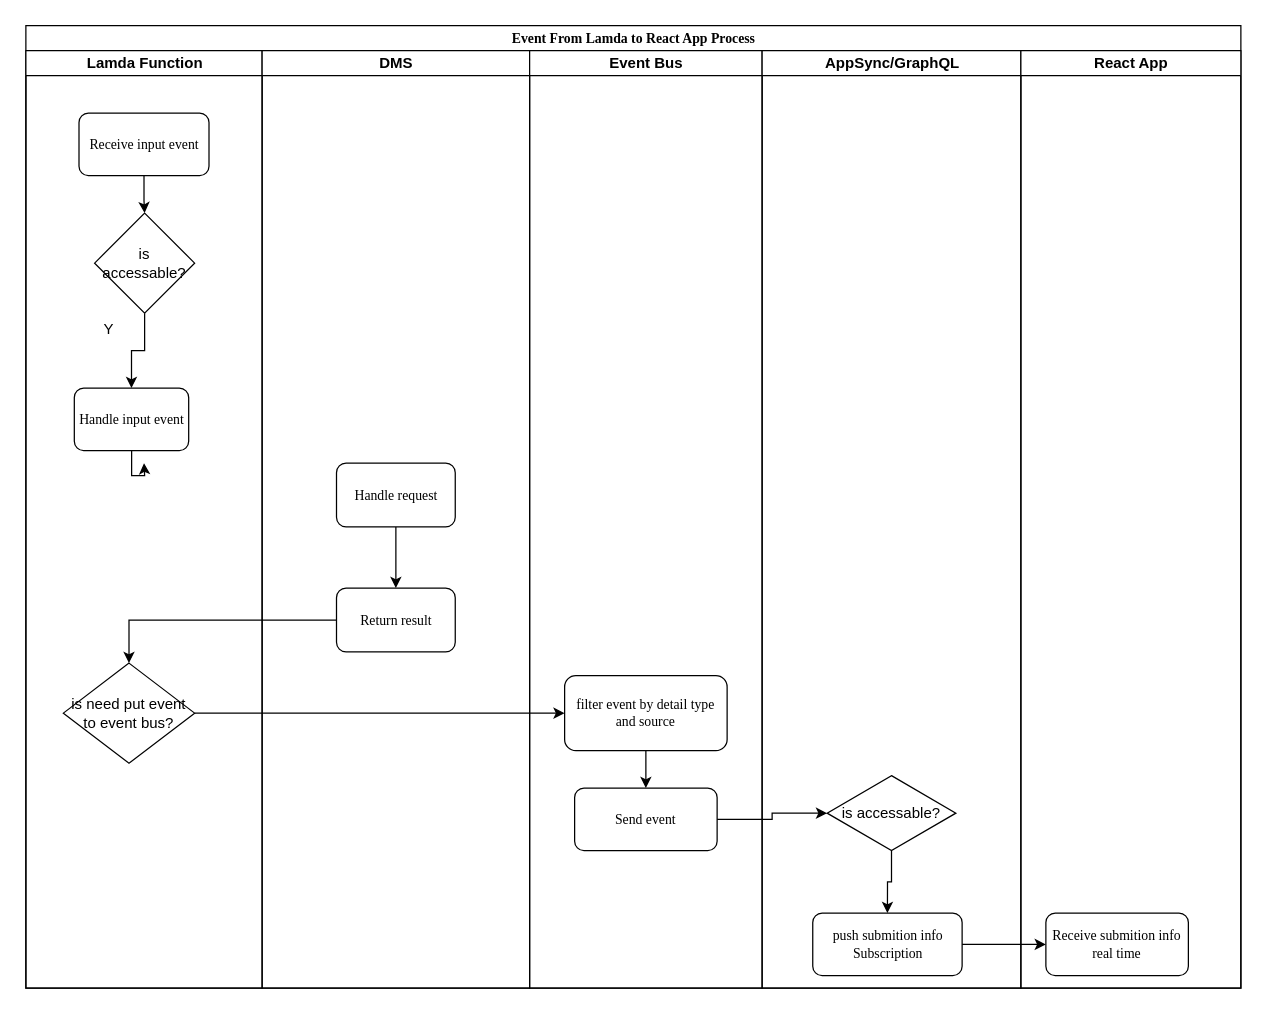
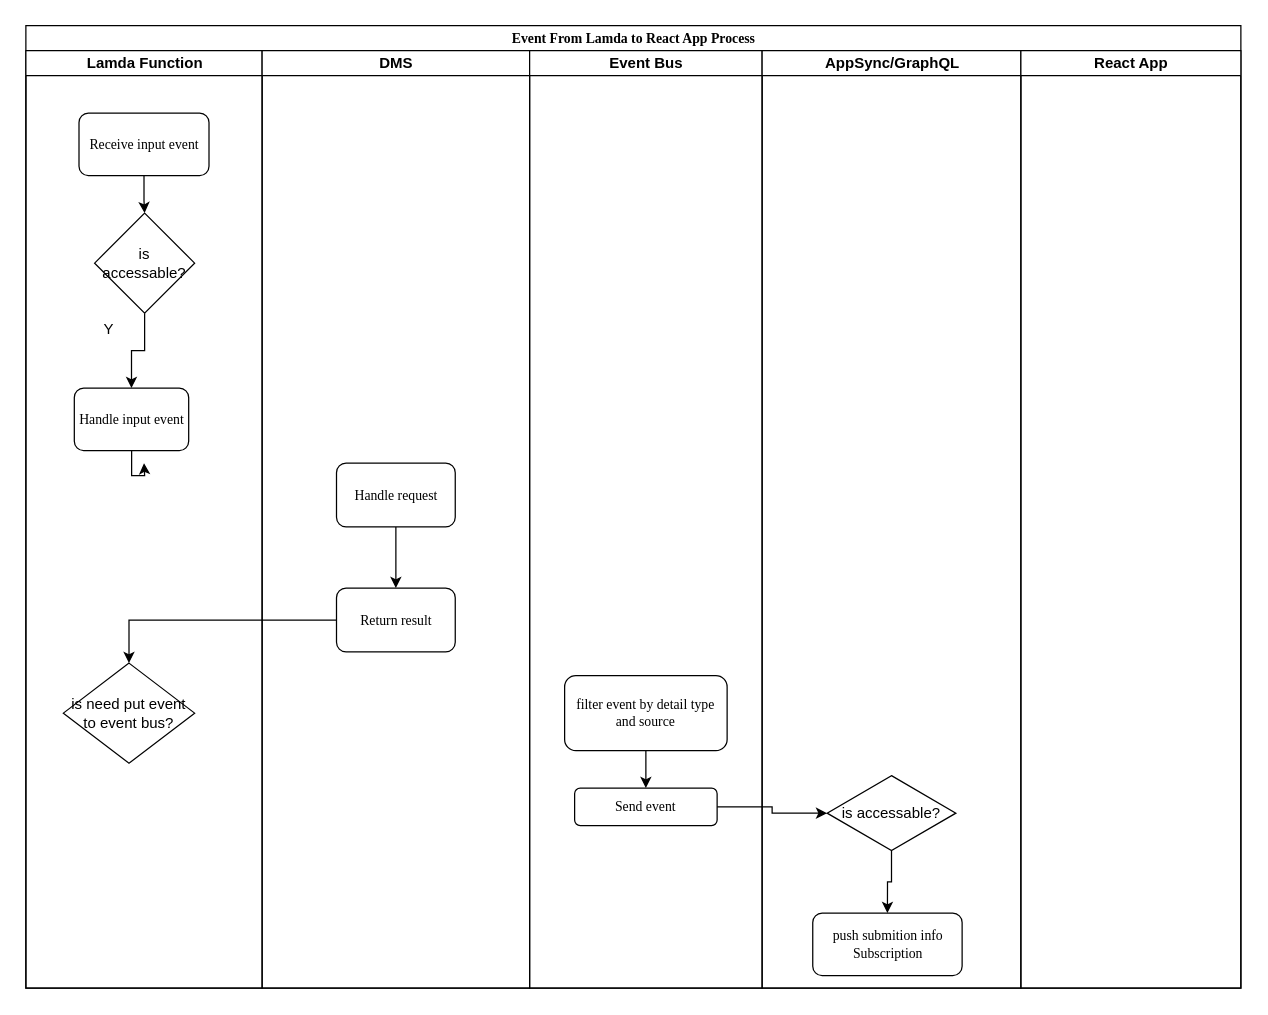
(375, 713) -> none
(646, 819) -> (646, 807)
(999, 944) -> none
(1117, 944) -> none
